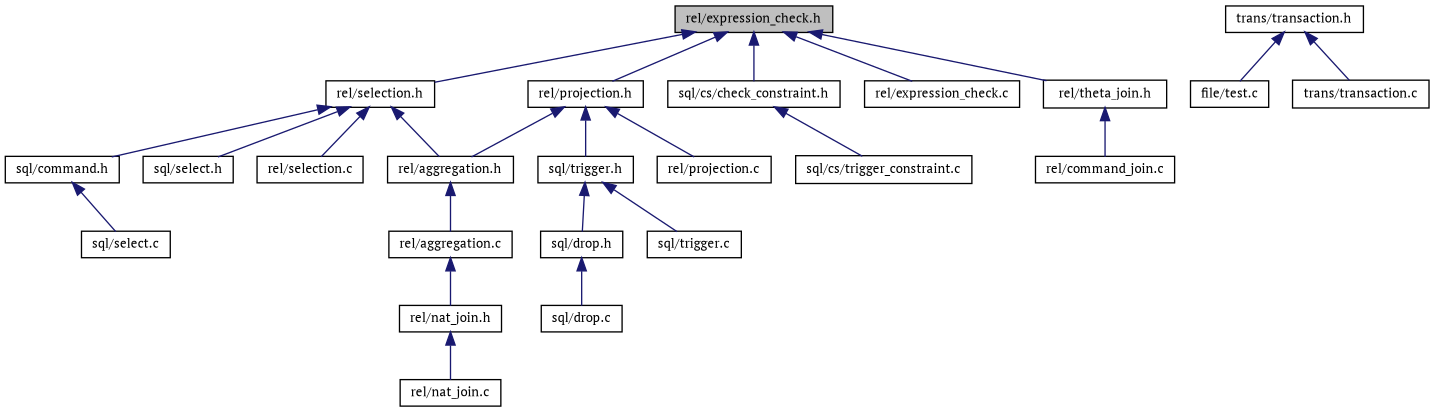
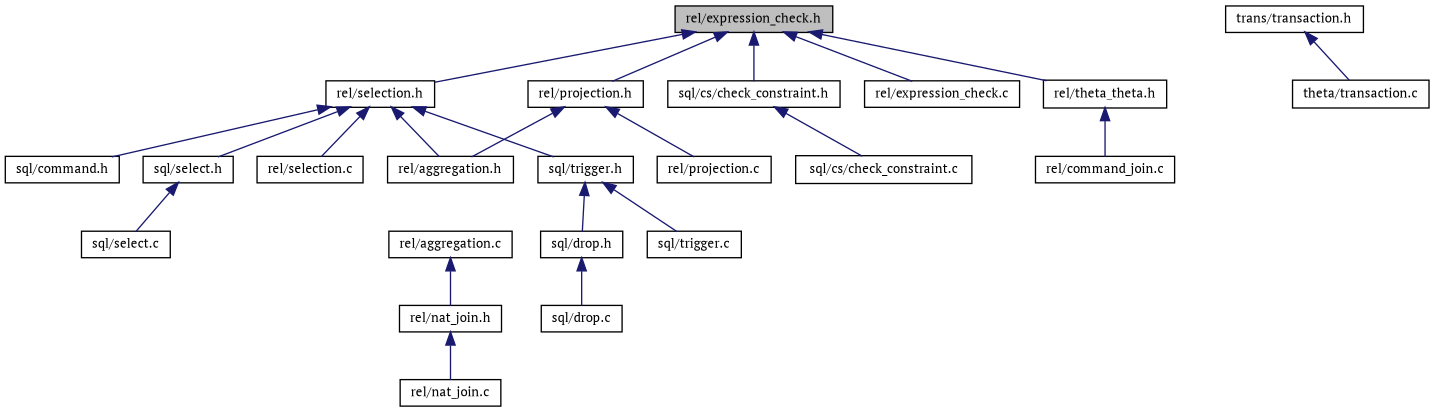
(1105, 94) -> (1105, 94)
(1230, 94) -> none
(1361, 94) -> (1361, 94)
(586, 139) -> (489, 134)
(884, 170) -> (884, 170)
(98, 212) -> (153, 212)
(451, 214) -> none
